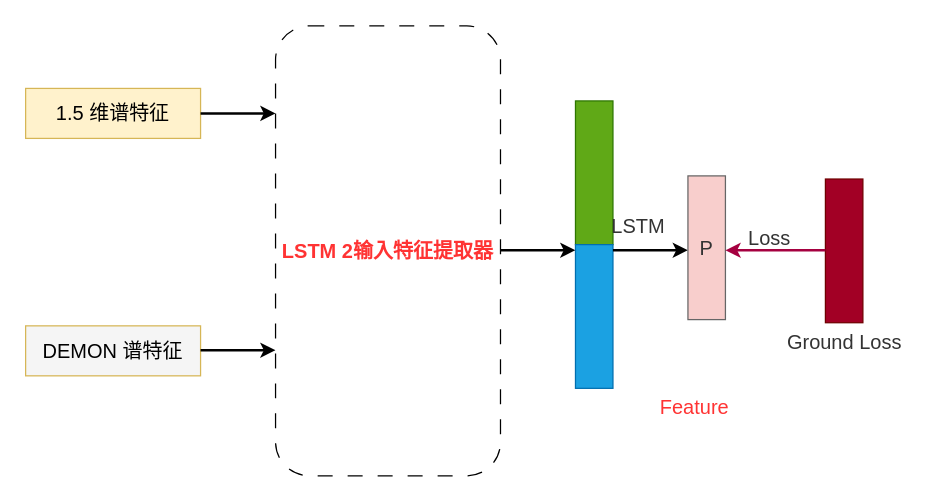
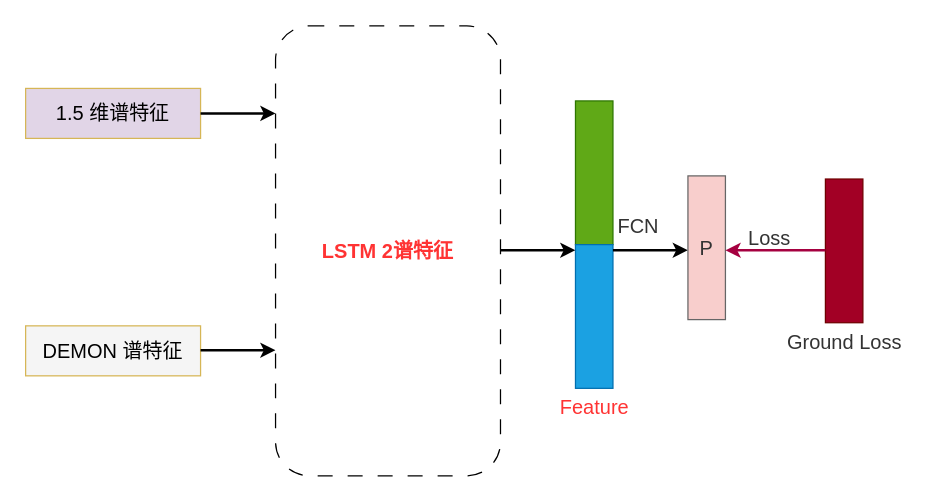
(113, 113) -> (113, 113)
(639, 226) -> (639, 226)
(388, 251) -> (388, 251)
(694, 407) -> (594, 407)
